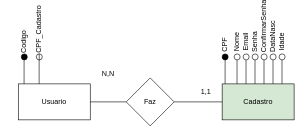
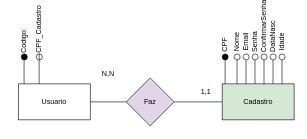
(150, 102) -> (150, 102)
